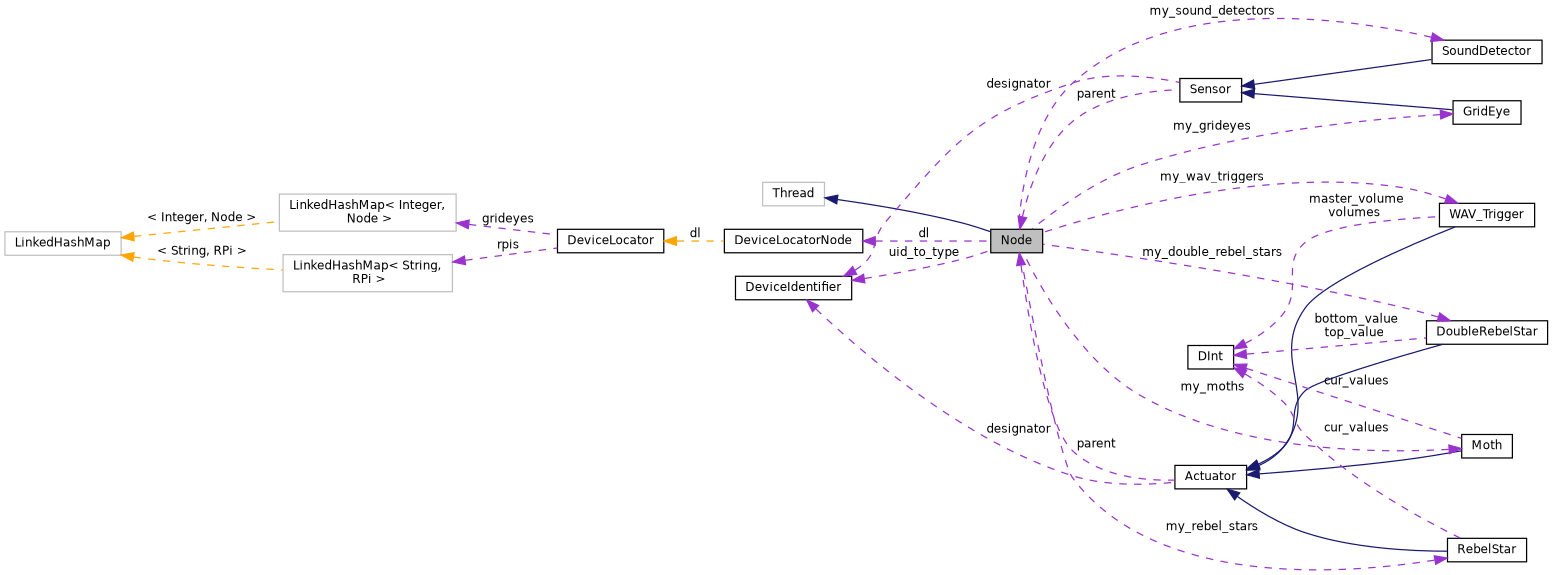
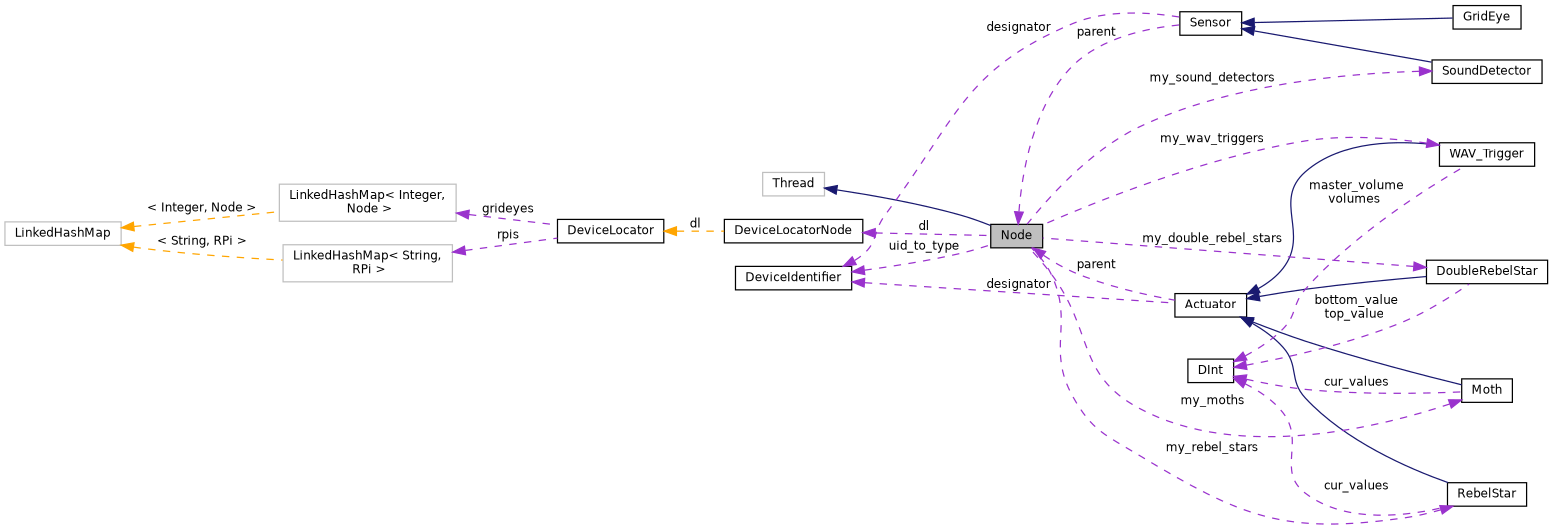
(1227, 142) -> none
